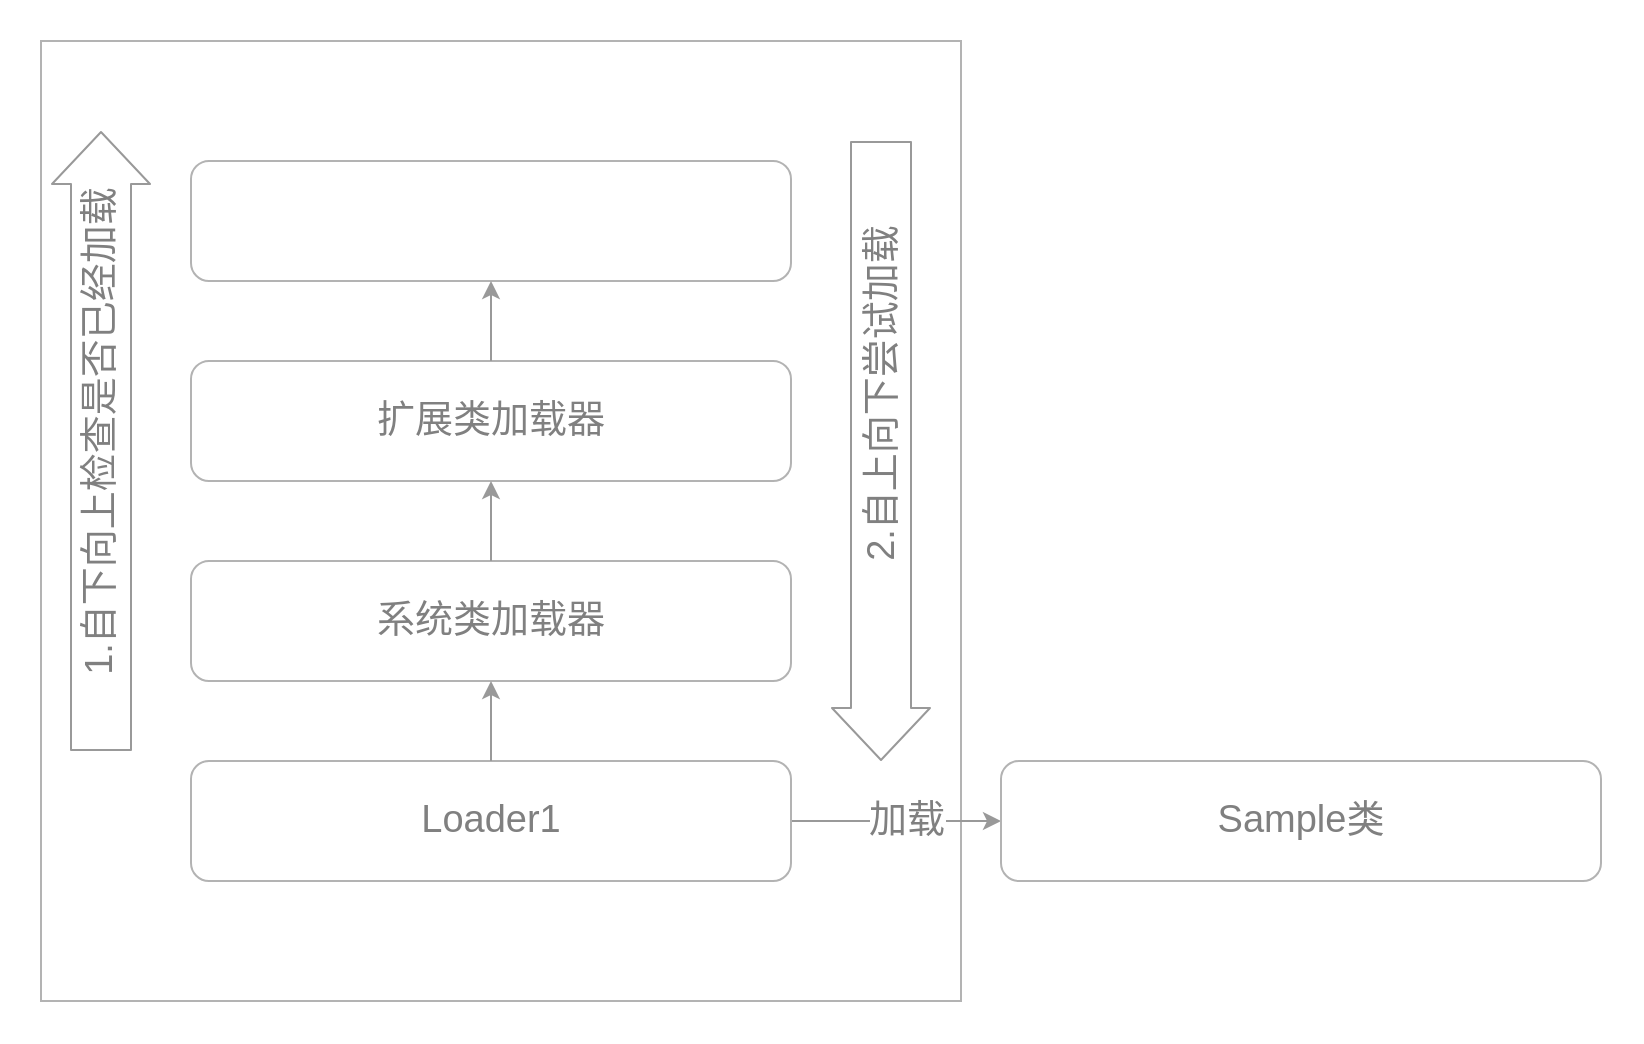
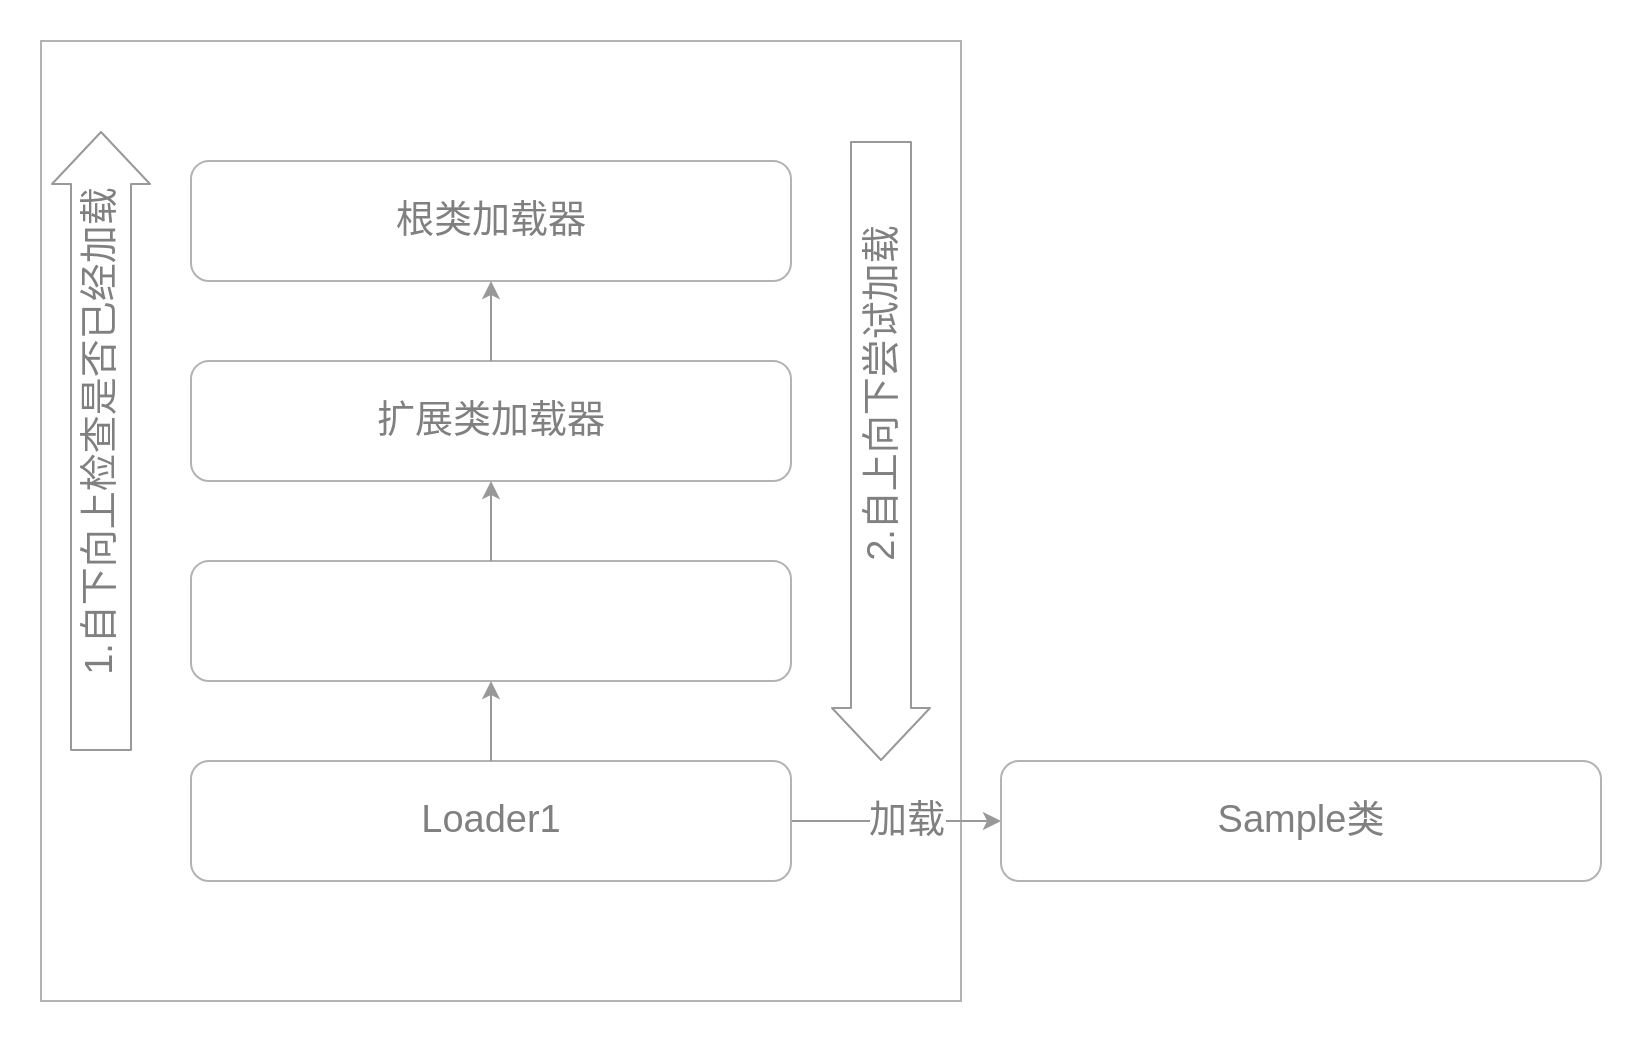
none -> (491, 221)
(491, 621) -> none
